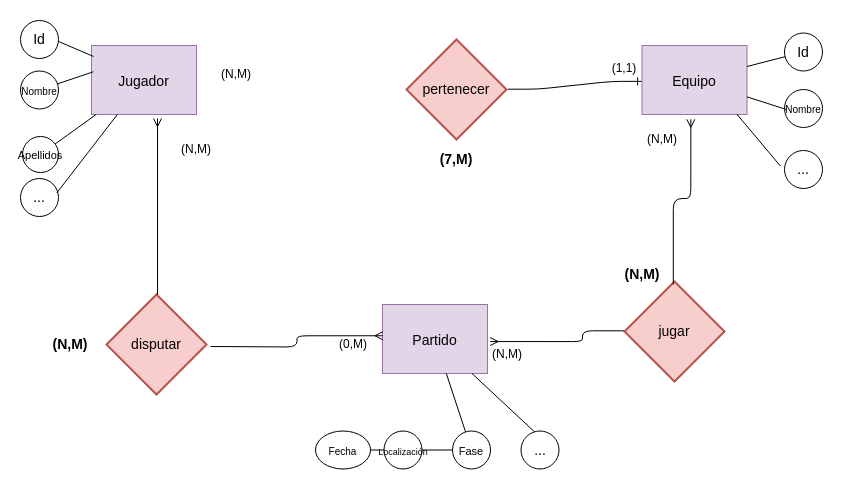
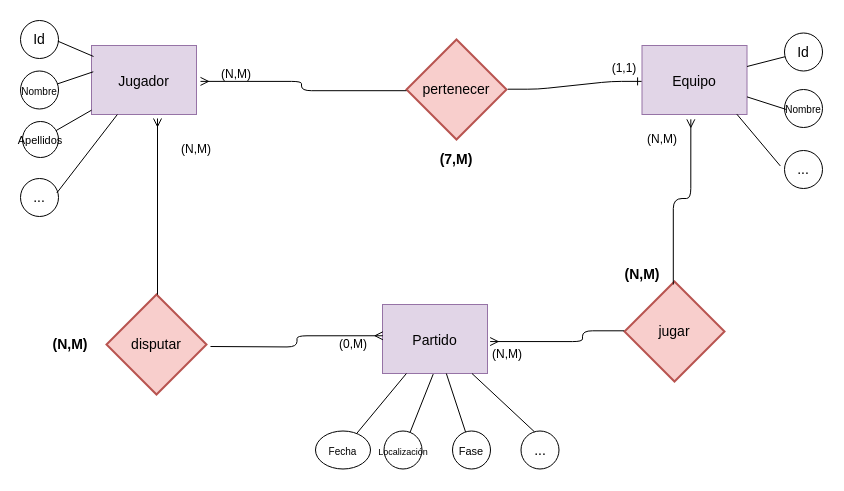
none -> (302, 87)
(41, 155) -> (41, 140)
(377, 450) -> (381, 404)
(437, 450) -> (422, 403)
